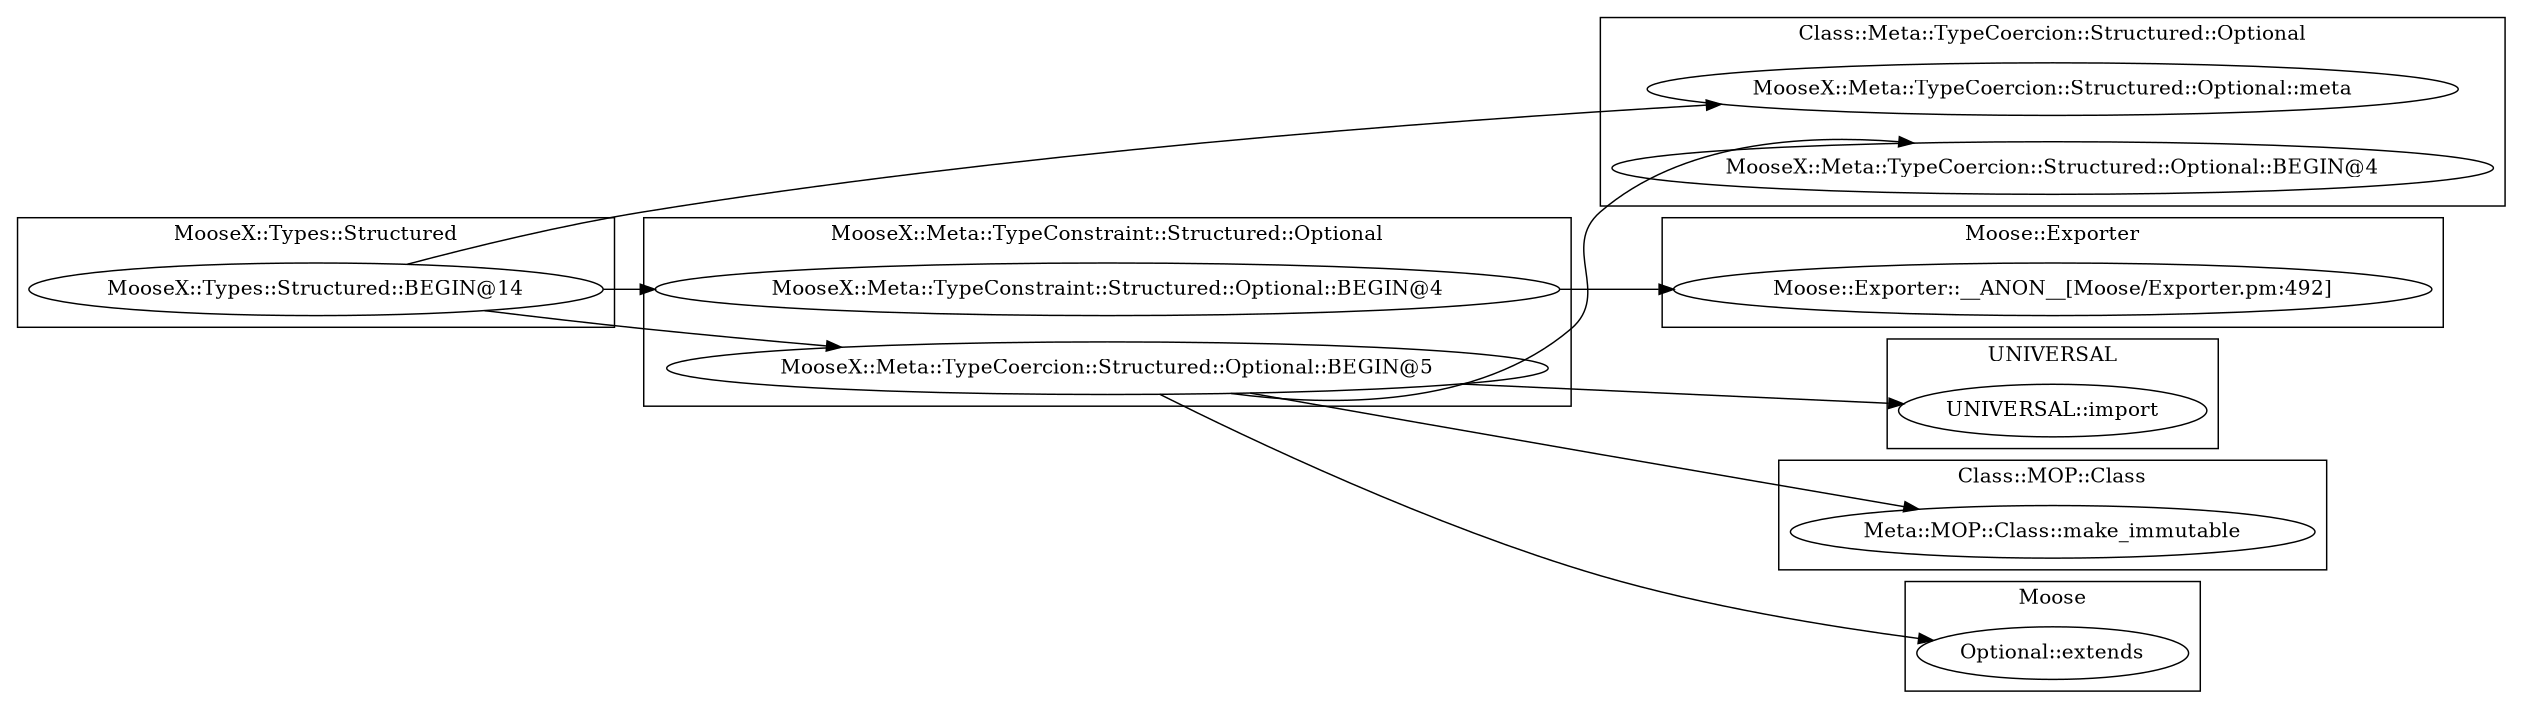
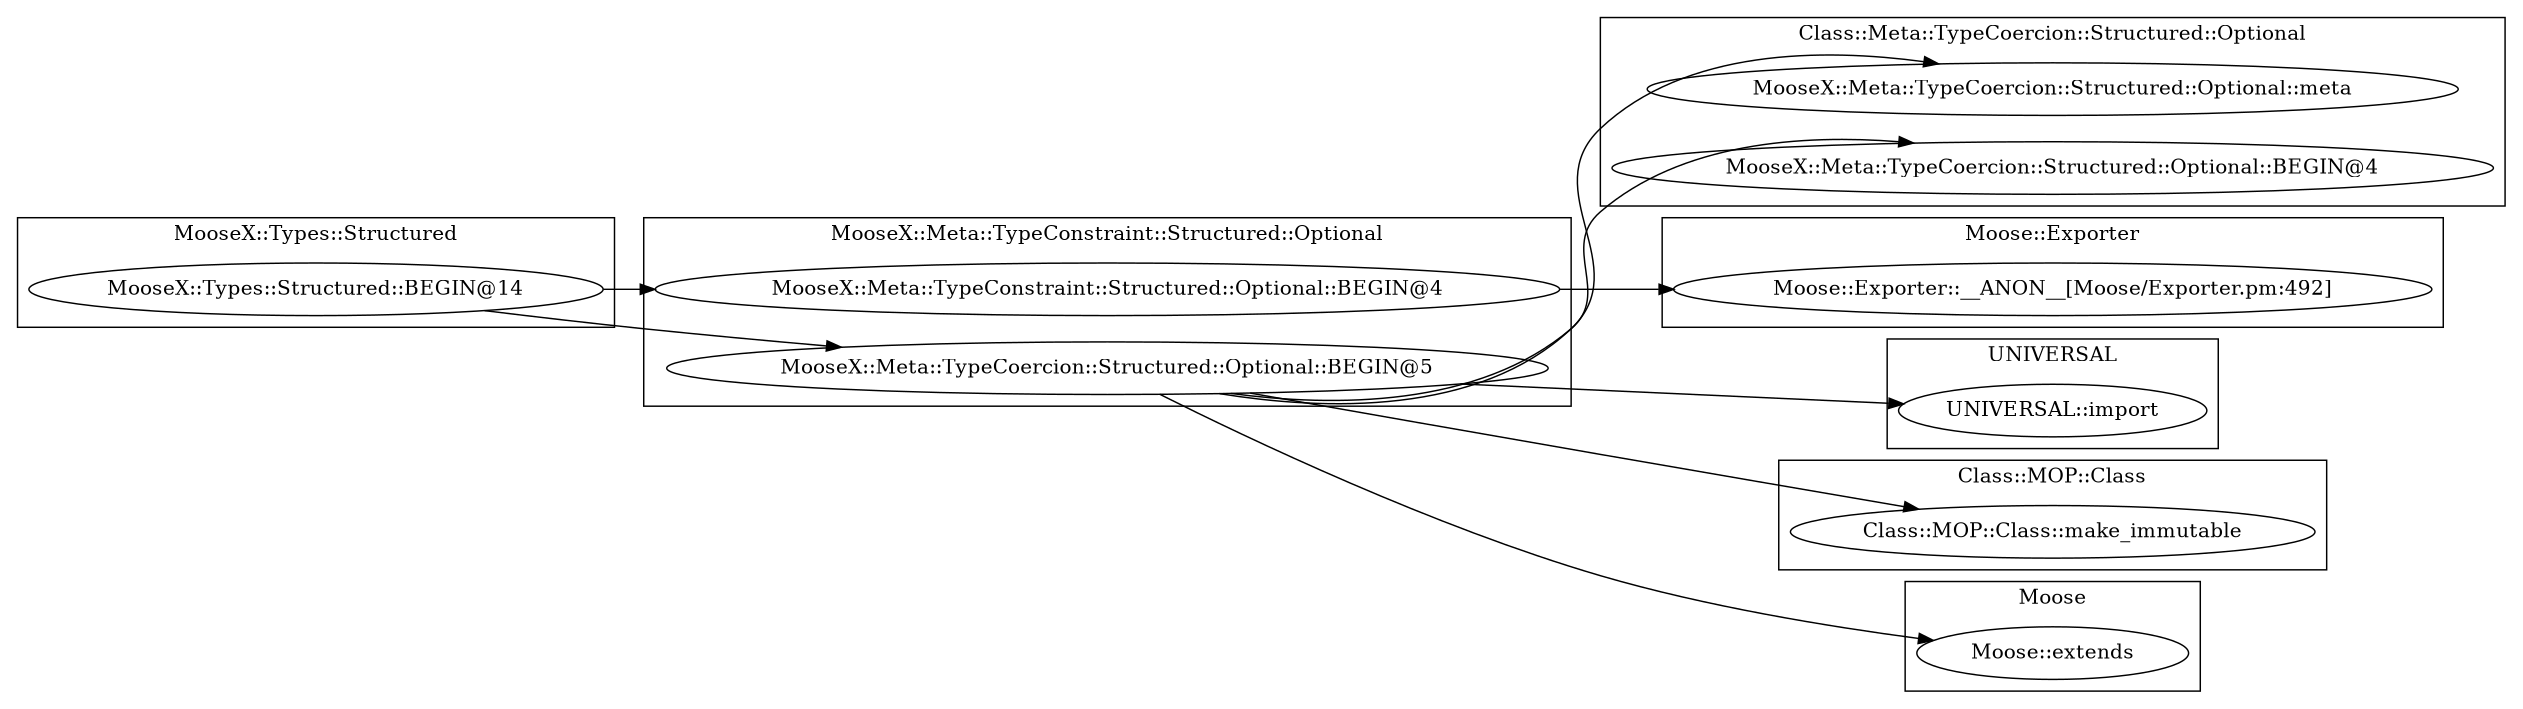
(1053, 158) -> (1579, 197)
(2053, 532) -> (2053, 532)
(2053, 653) -> (2053, 653)
